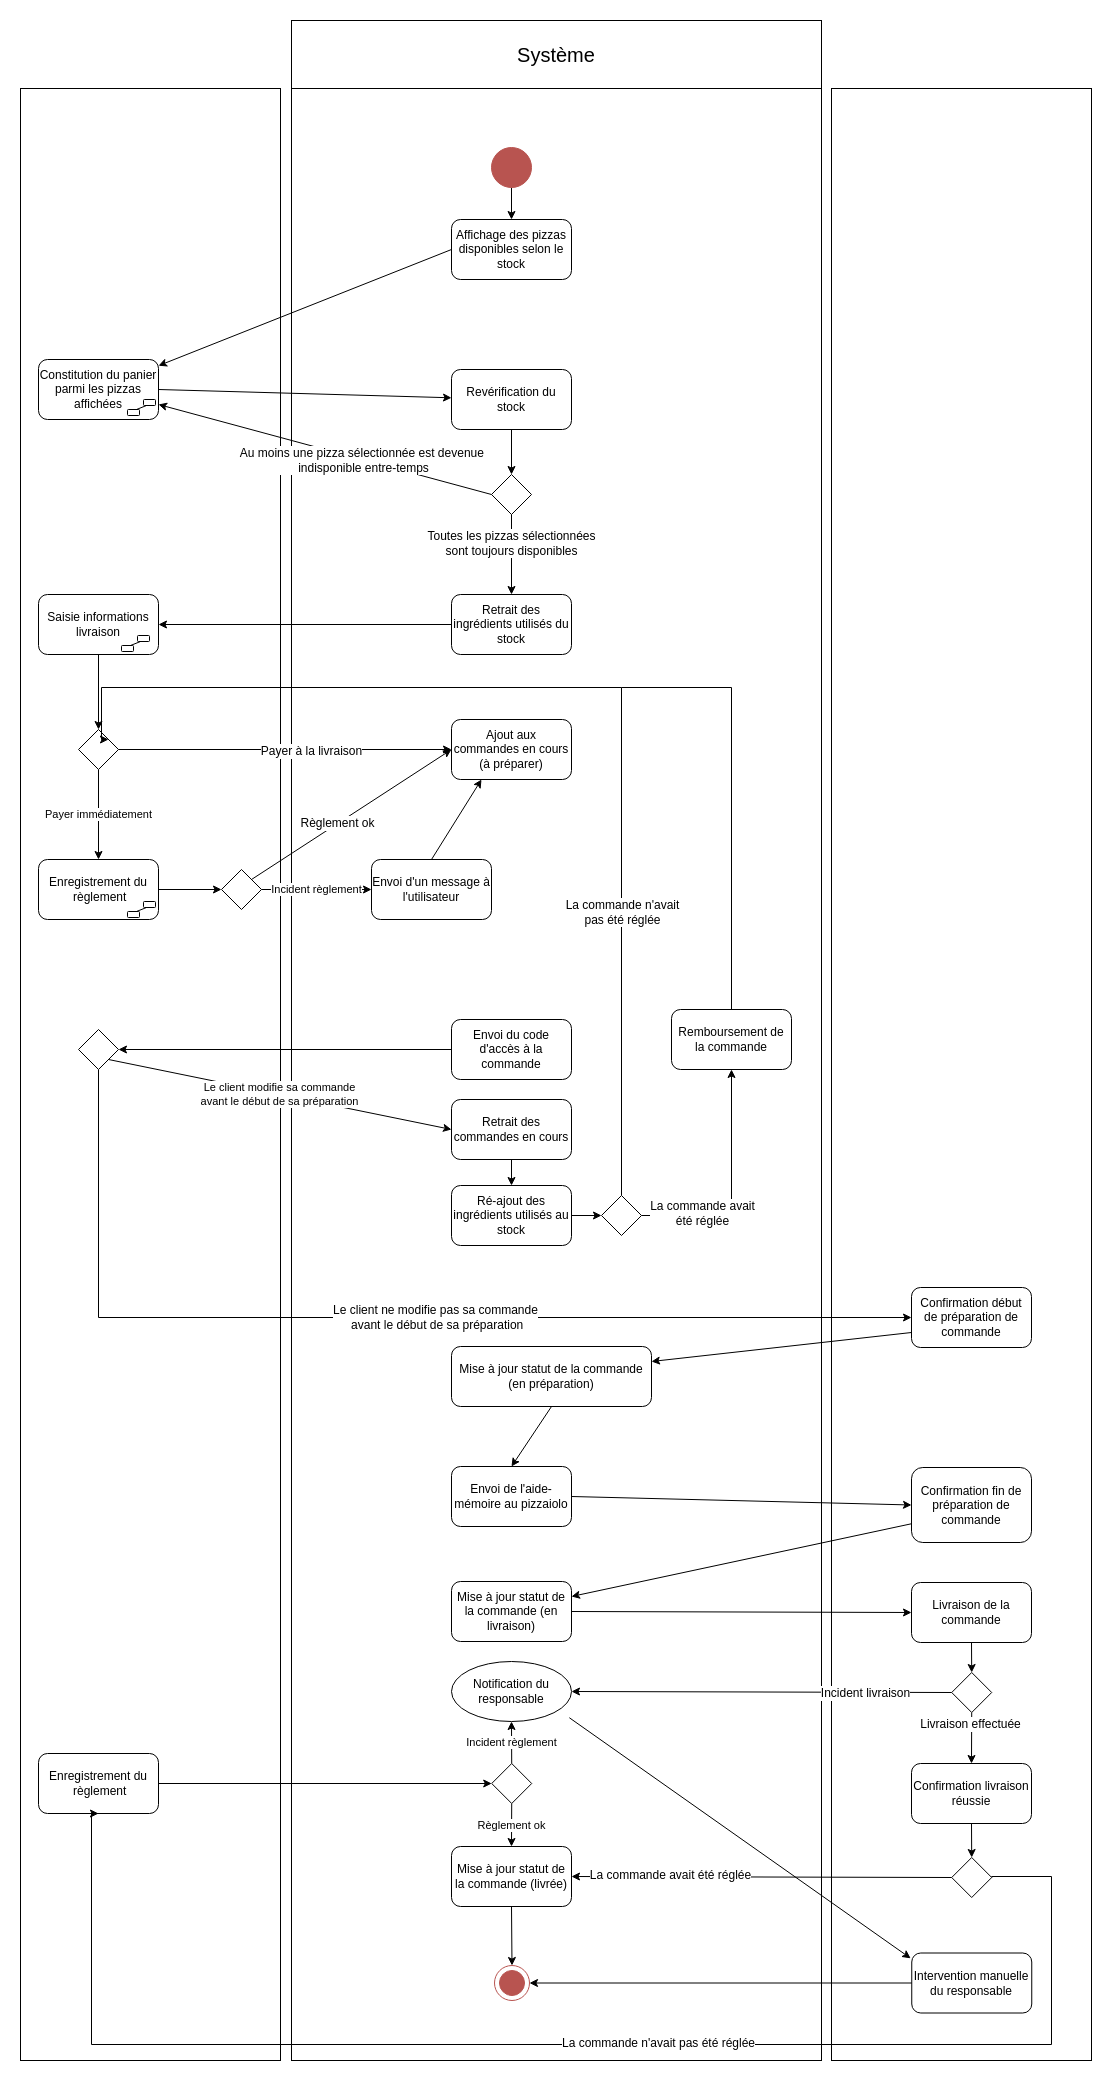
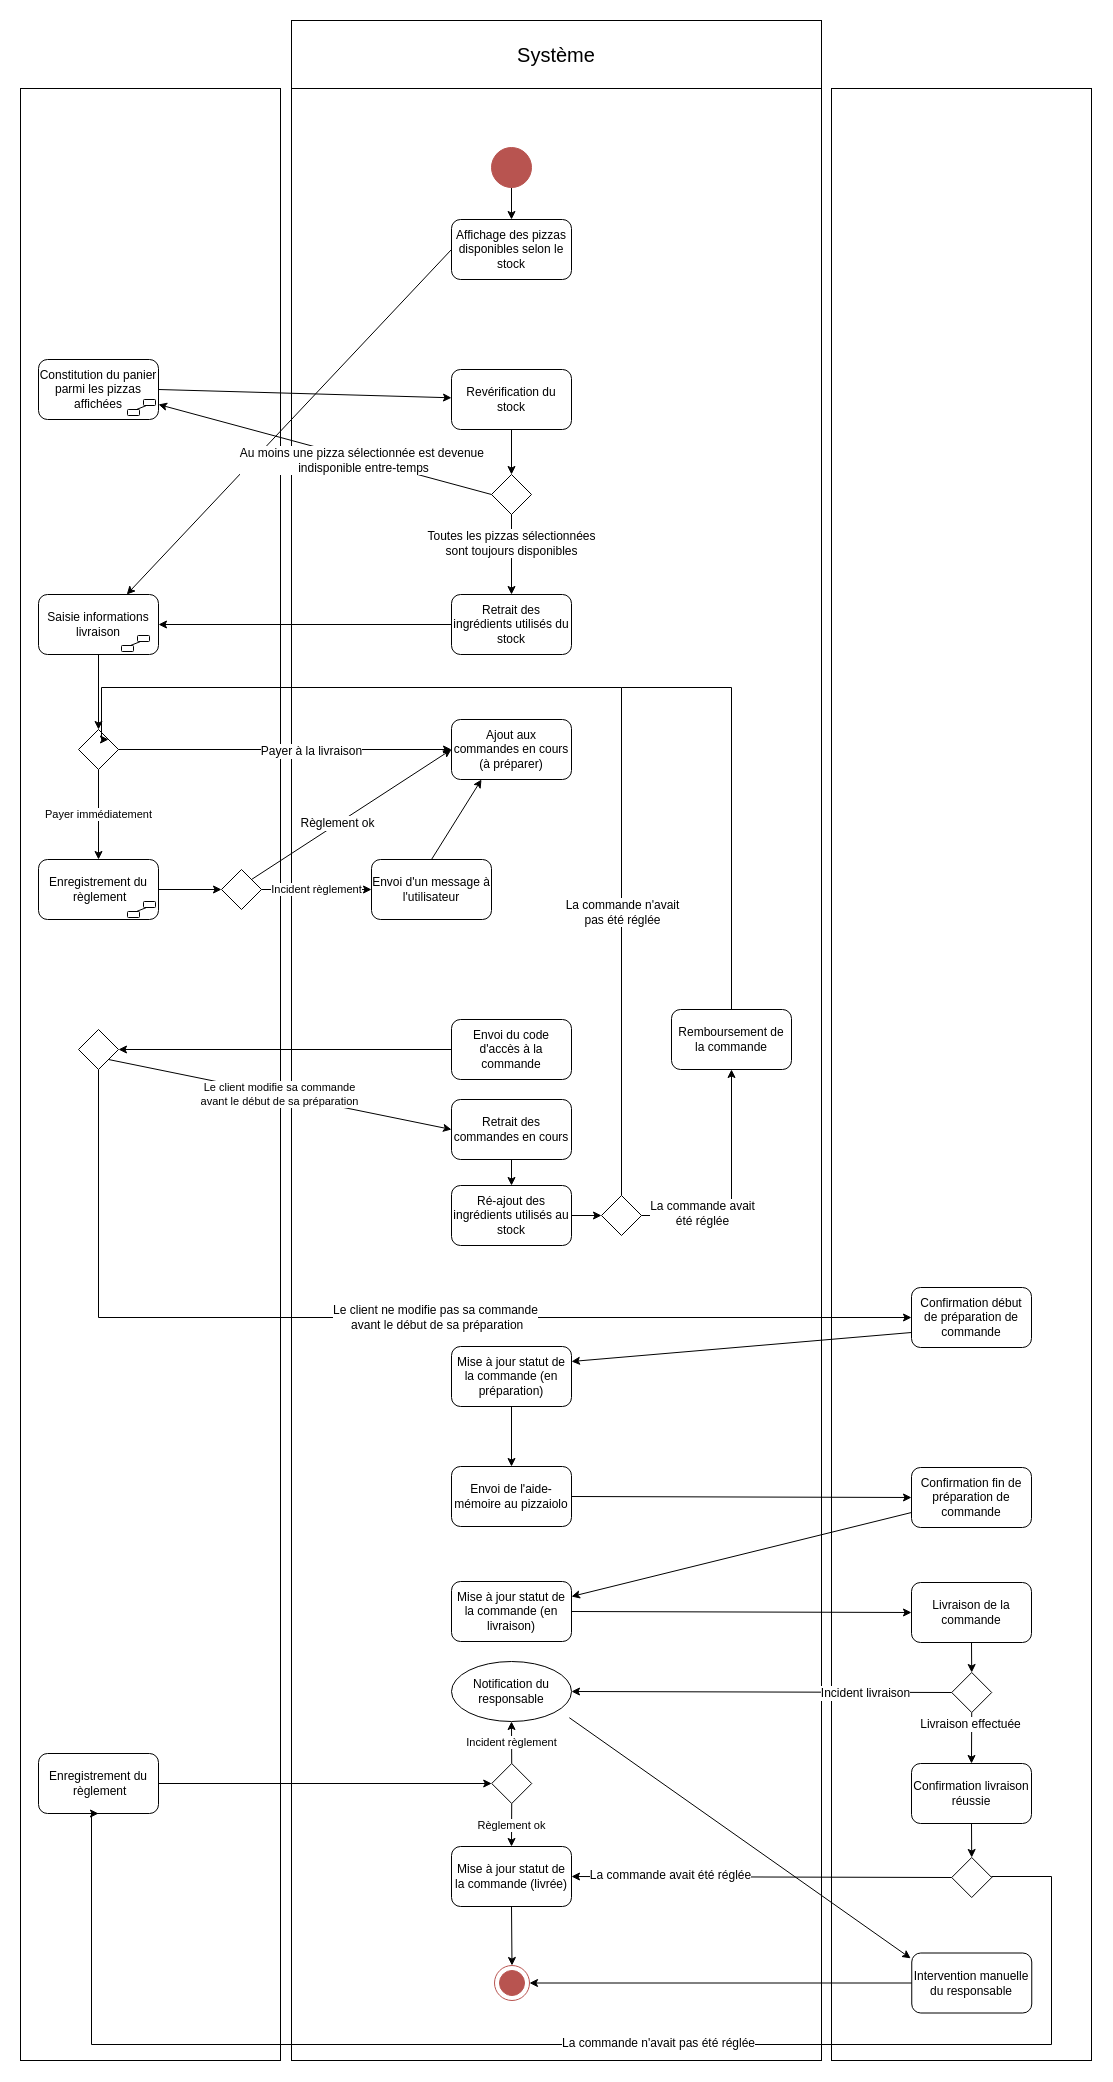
(308, 306) -> (359, 348)
(552, 1377) -> (512, 1377)
(972, 1505) -> (972, 1498)
